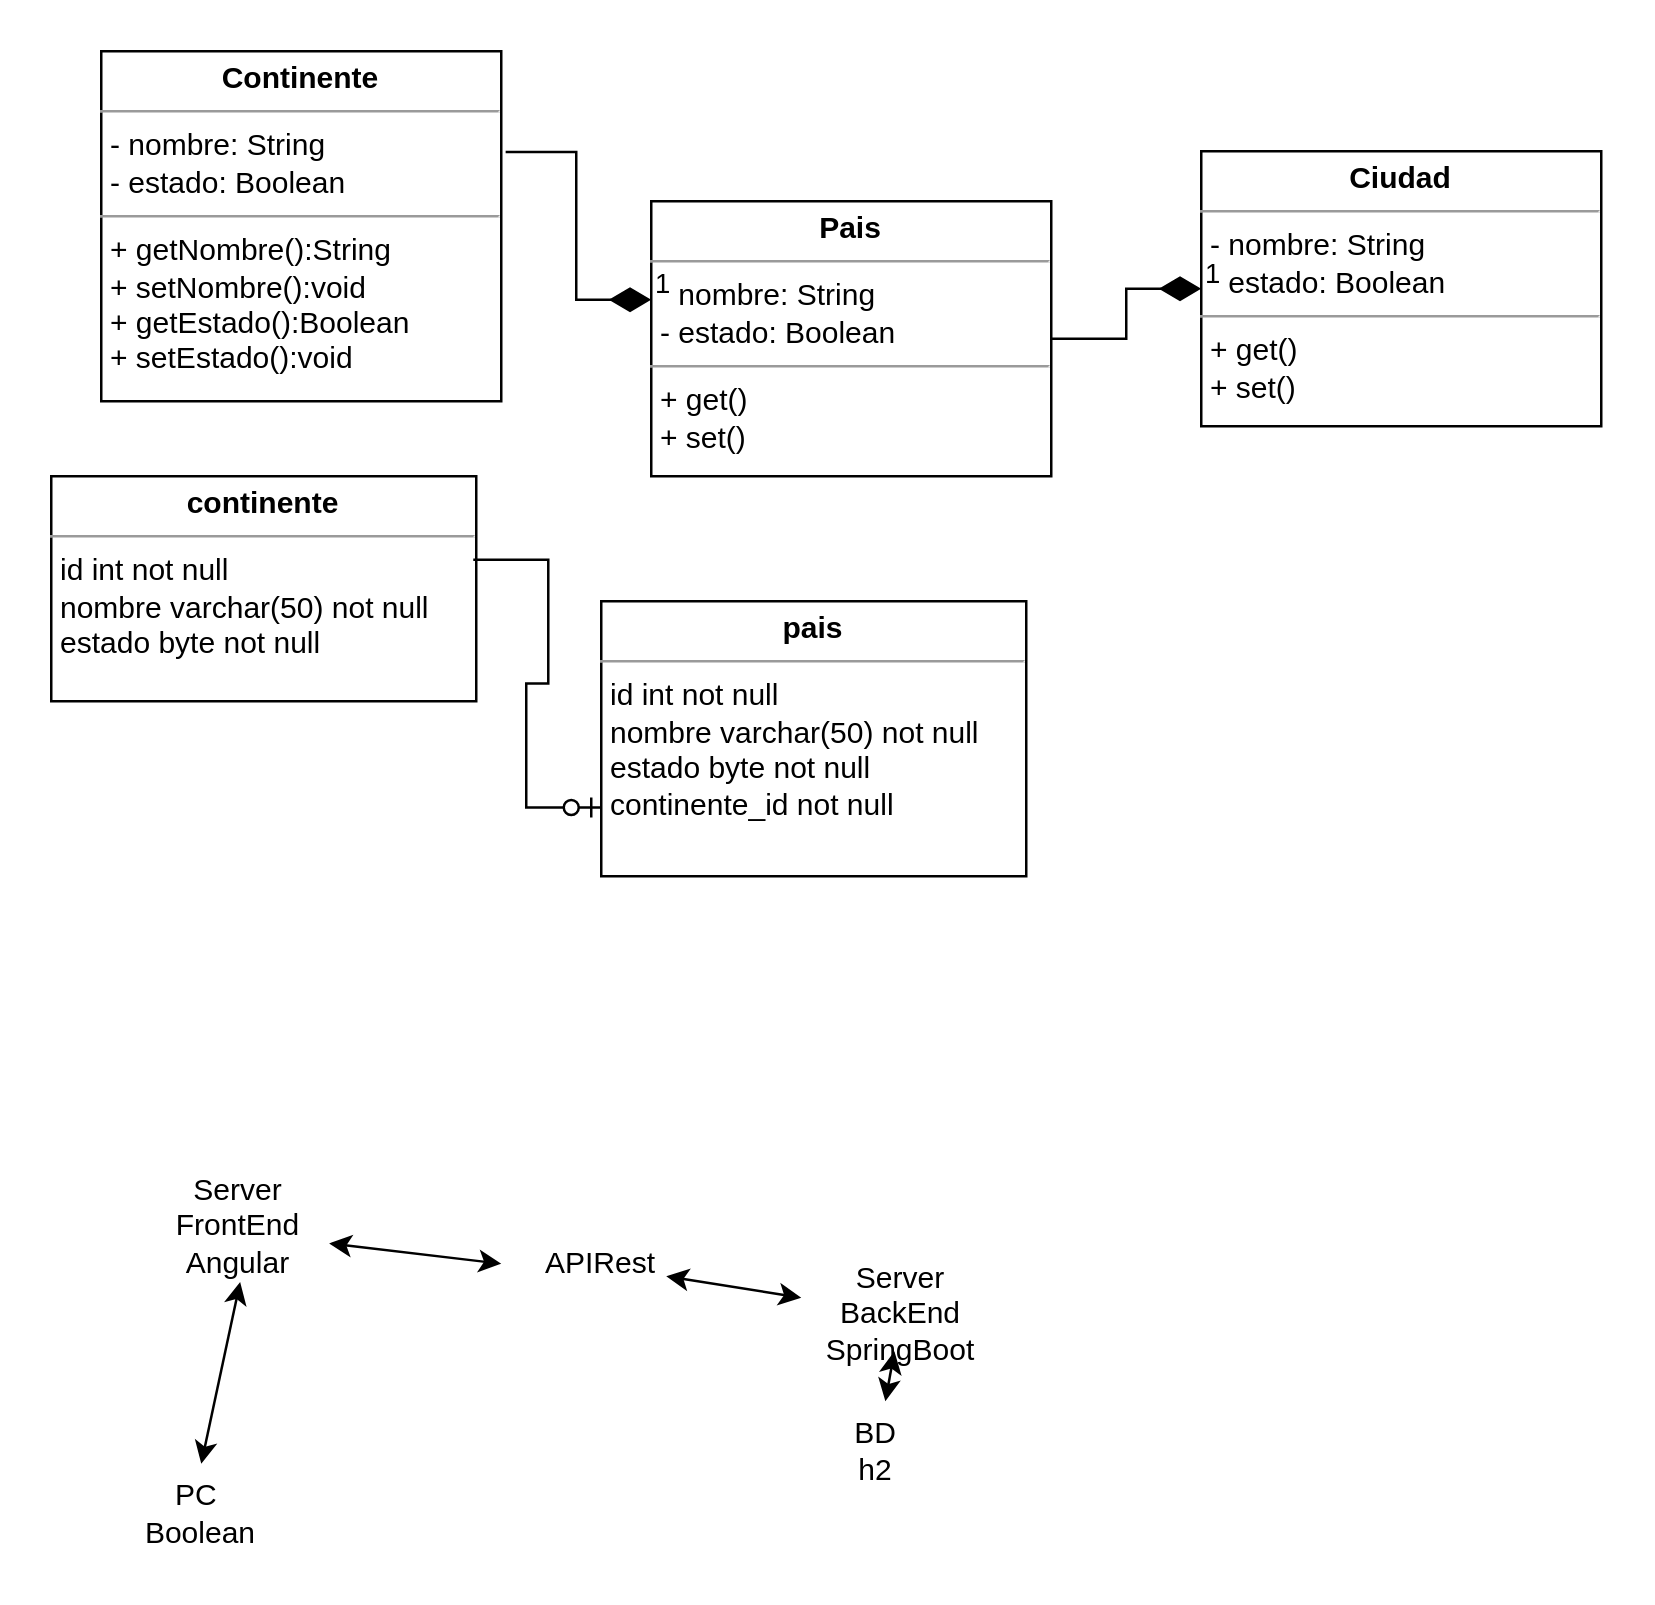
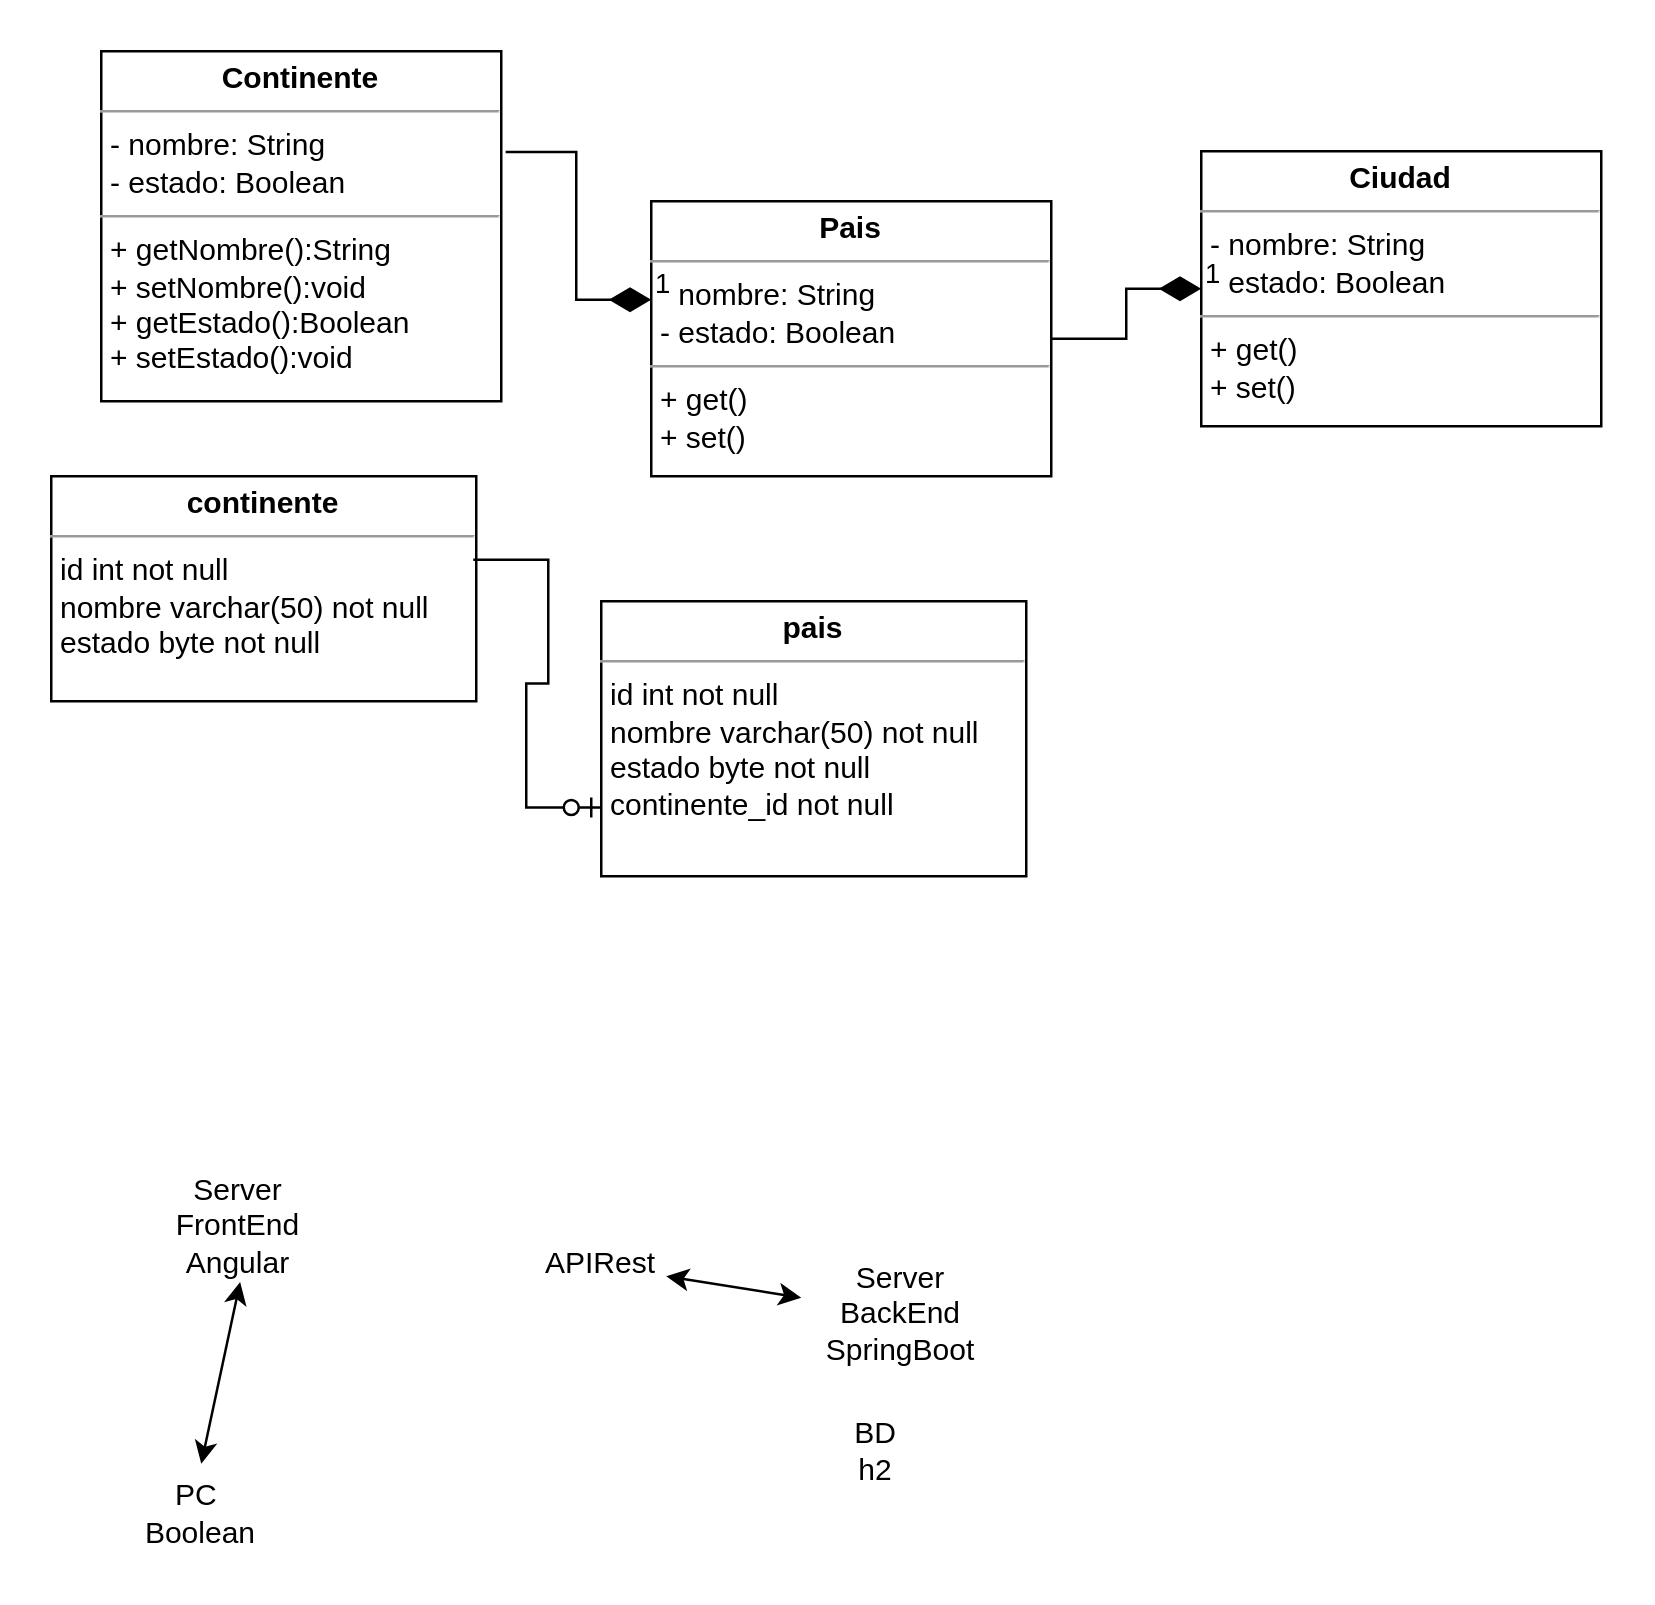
(415, 1254) -> none
(890, 1376) -> none
